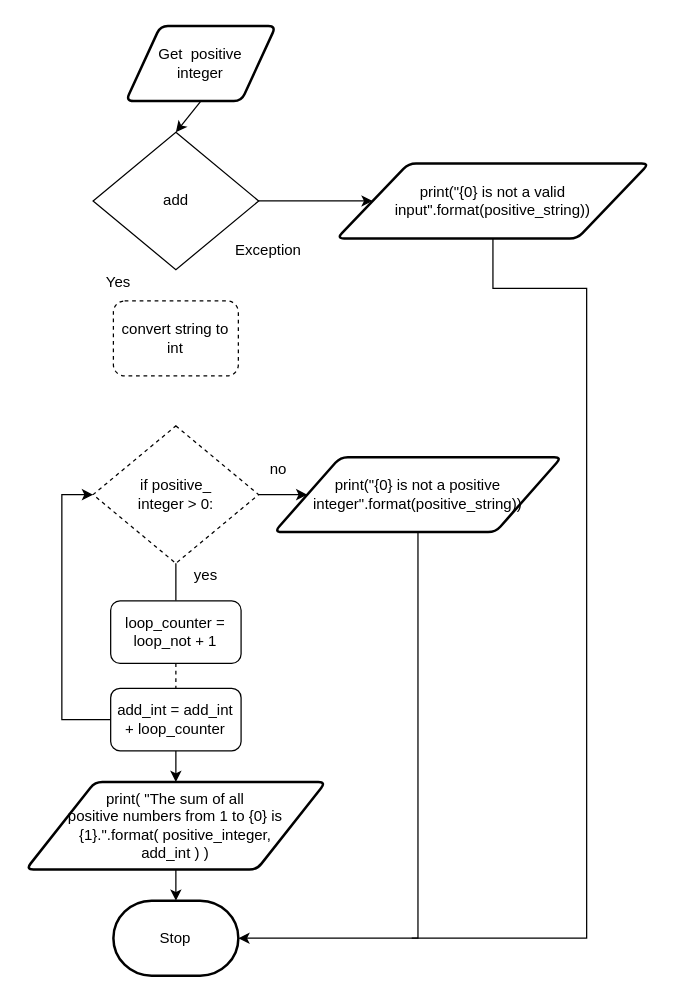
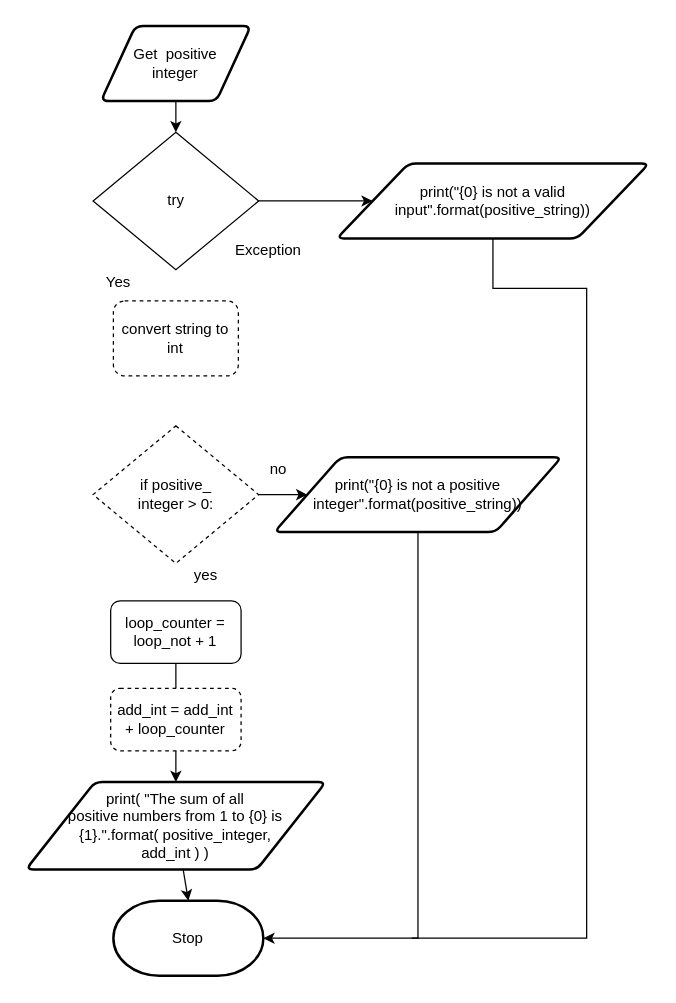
(201, 63) -> (176, 63)
(176, 201) -> (176, 201)
(176, 582) -> none
(62, 619) -> none
(176, 676) -> (176, 676)
(176, 719) -> (176, 719)
(176, 938) -> (188, 938)
